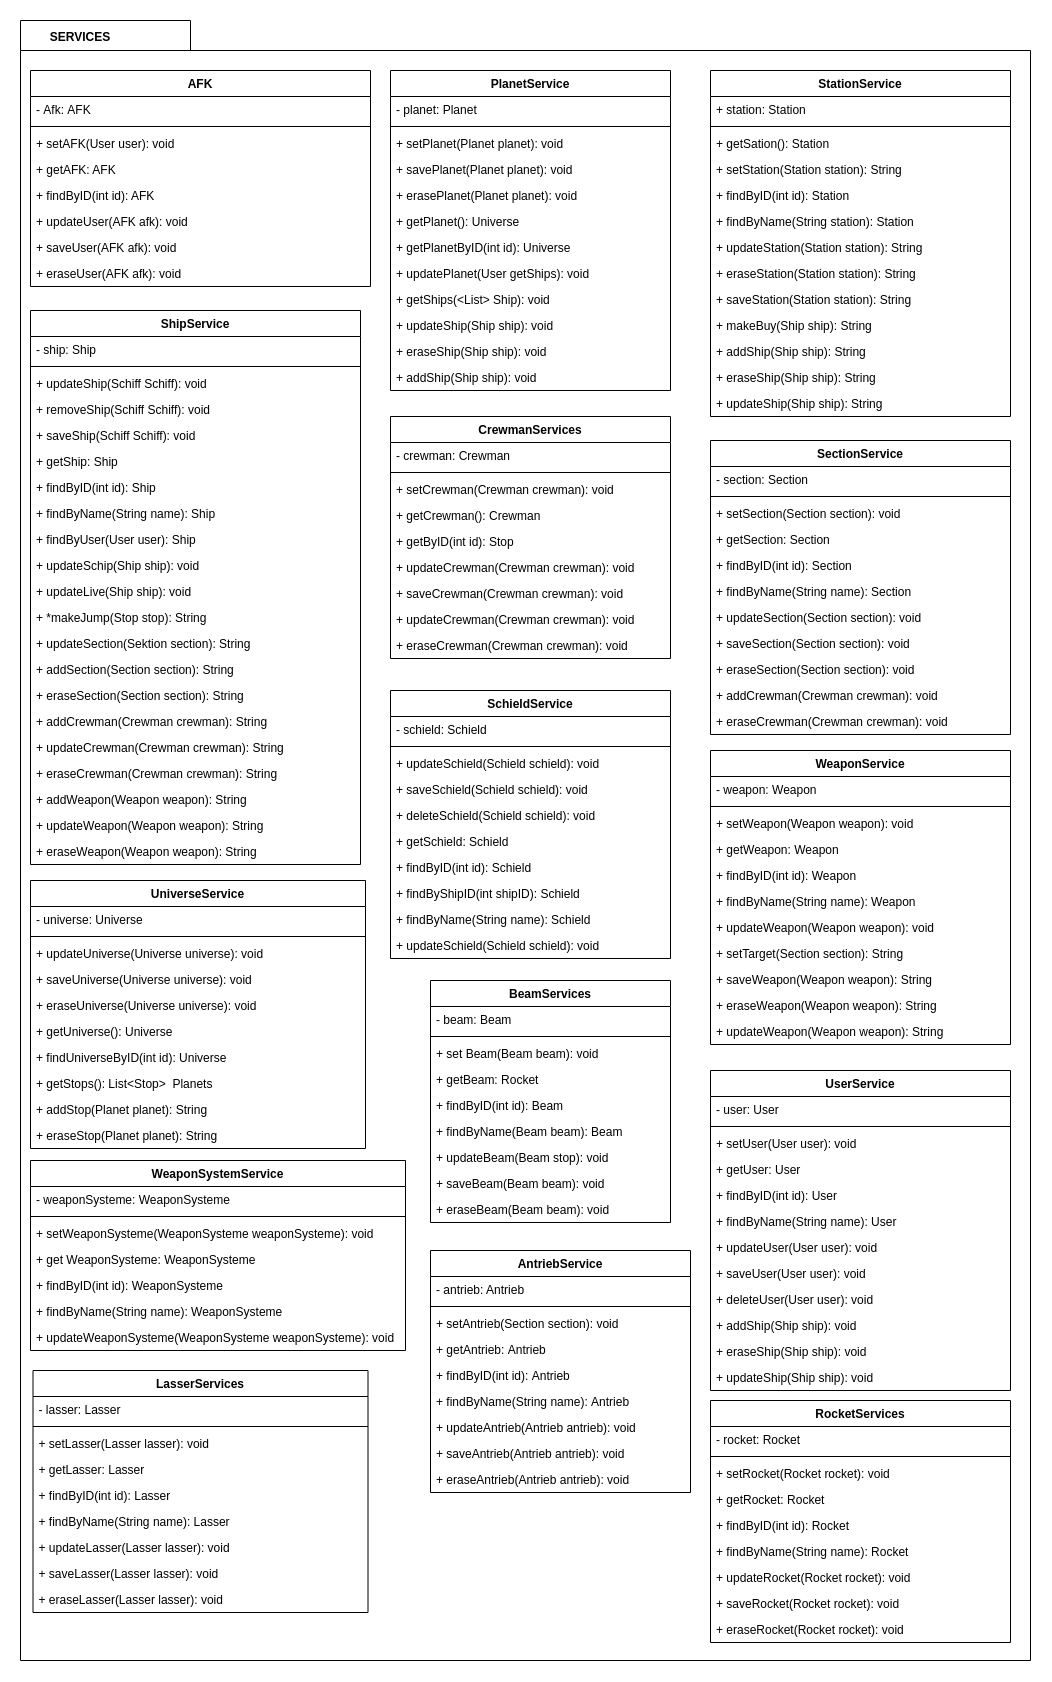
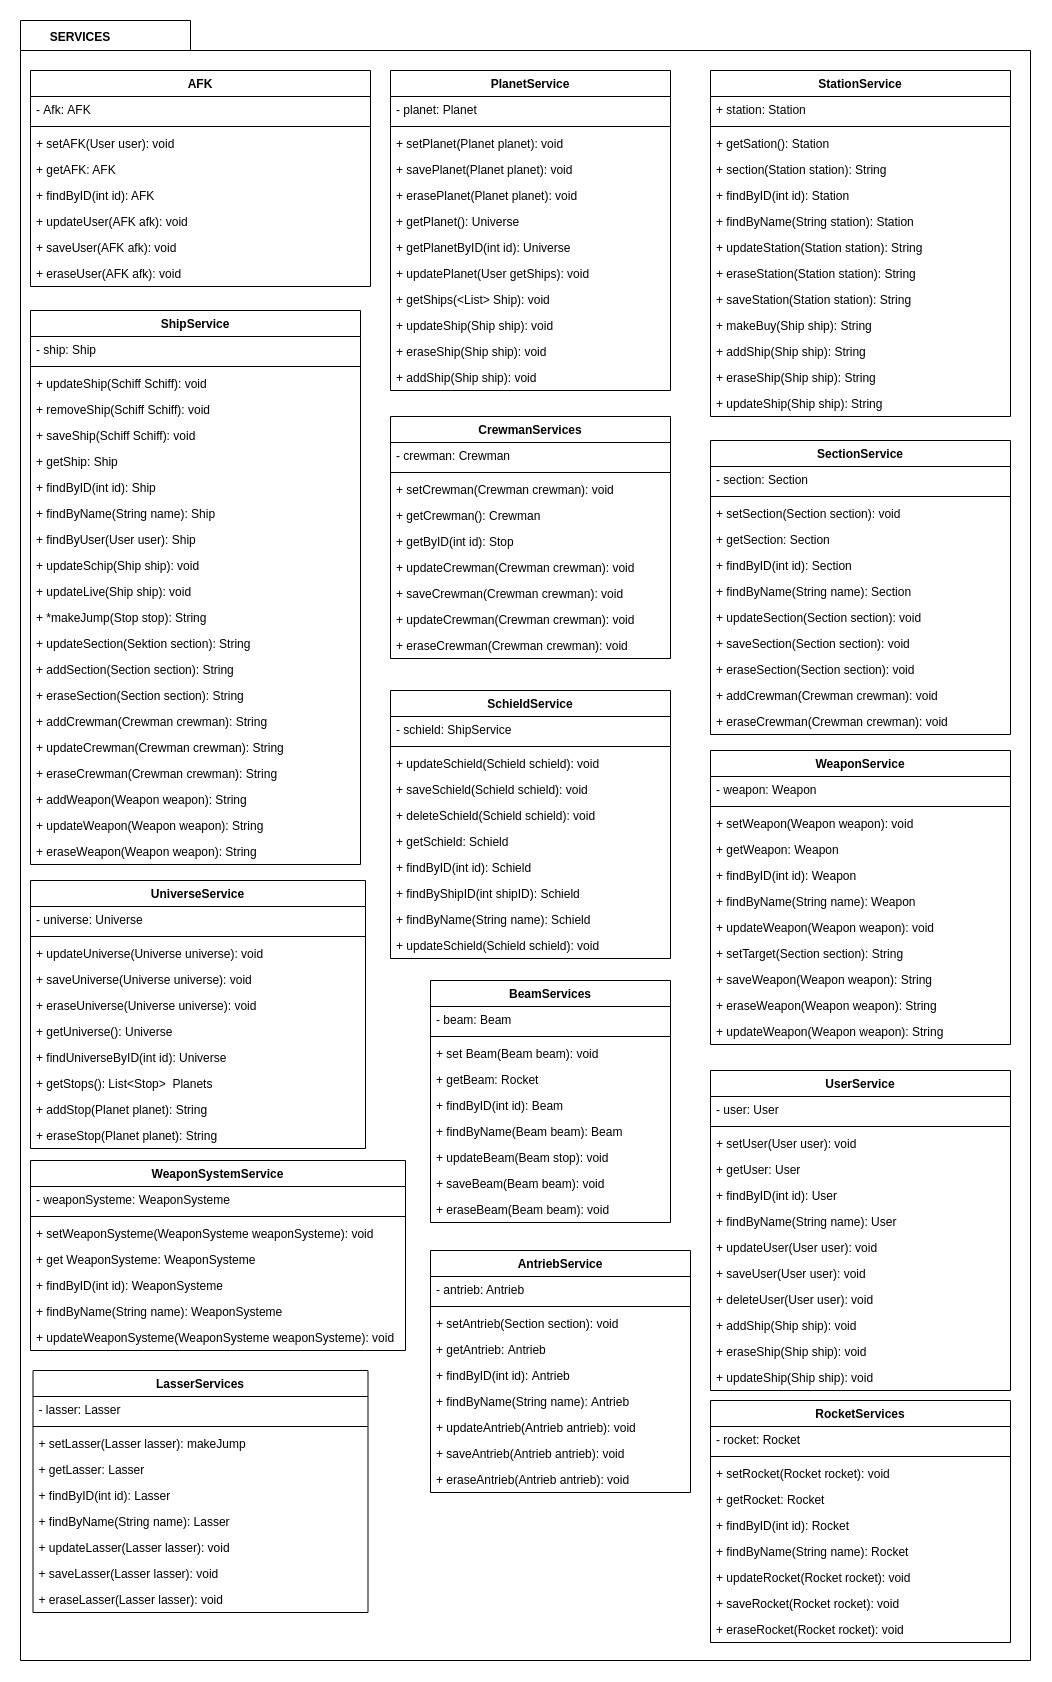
(831, 170) -> (821, 170)
(446, 730) -> (459, 730)
(138, 1444) -> (153, 1444)
